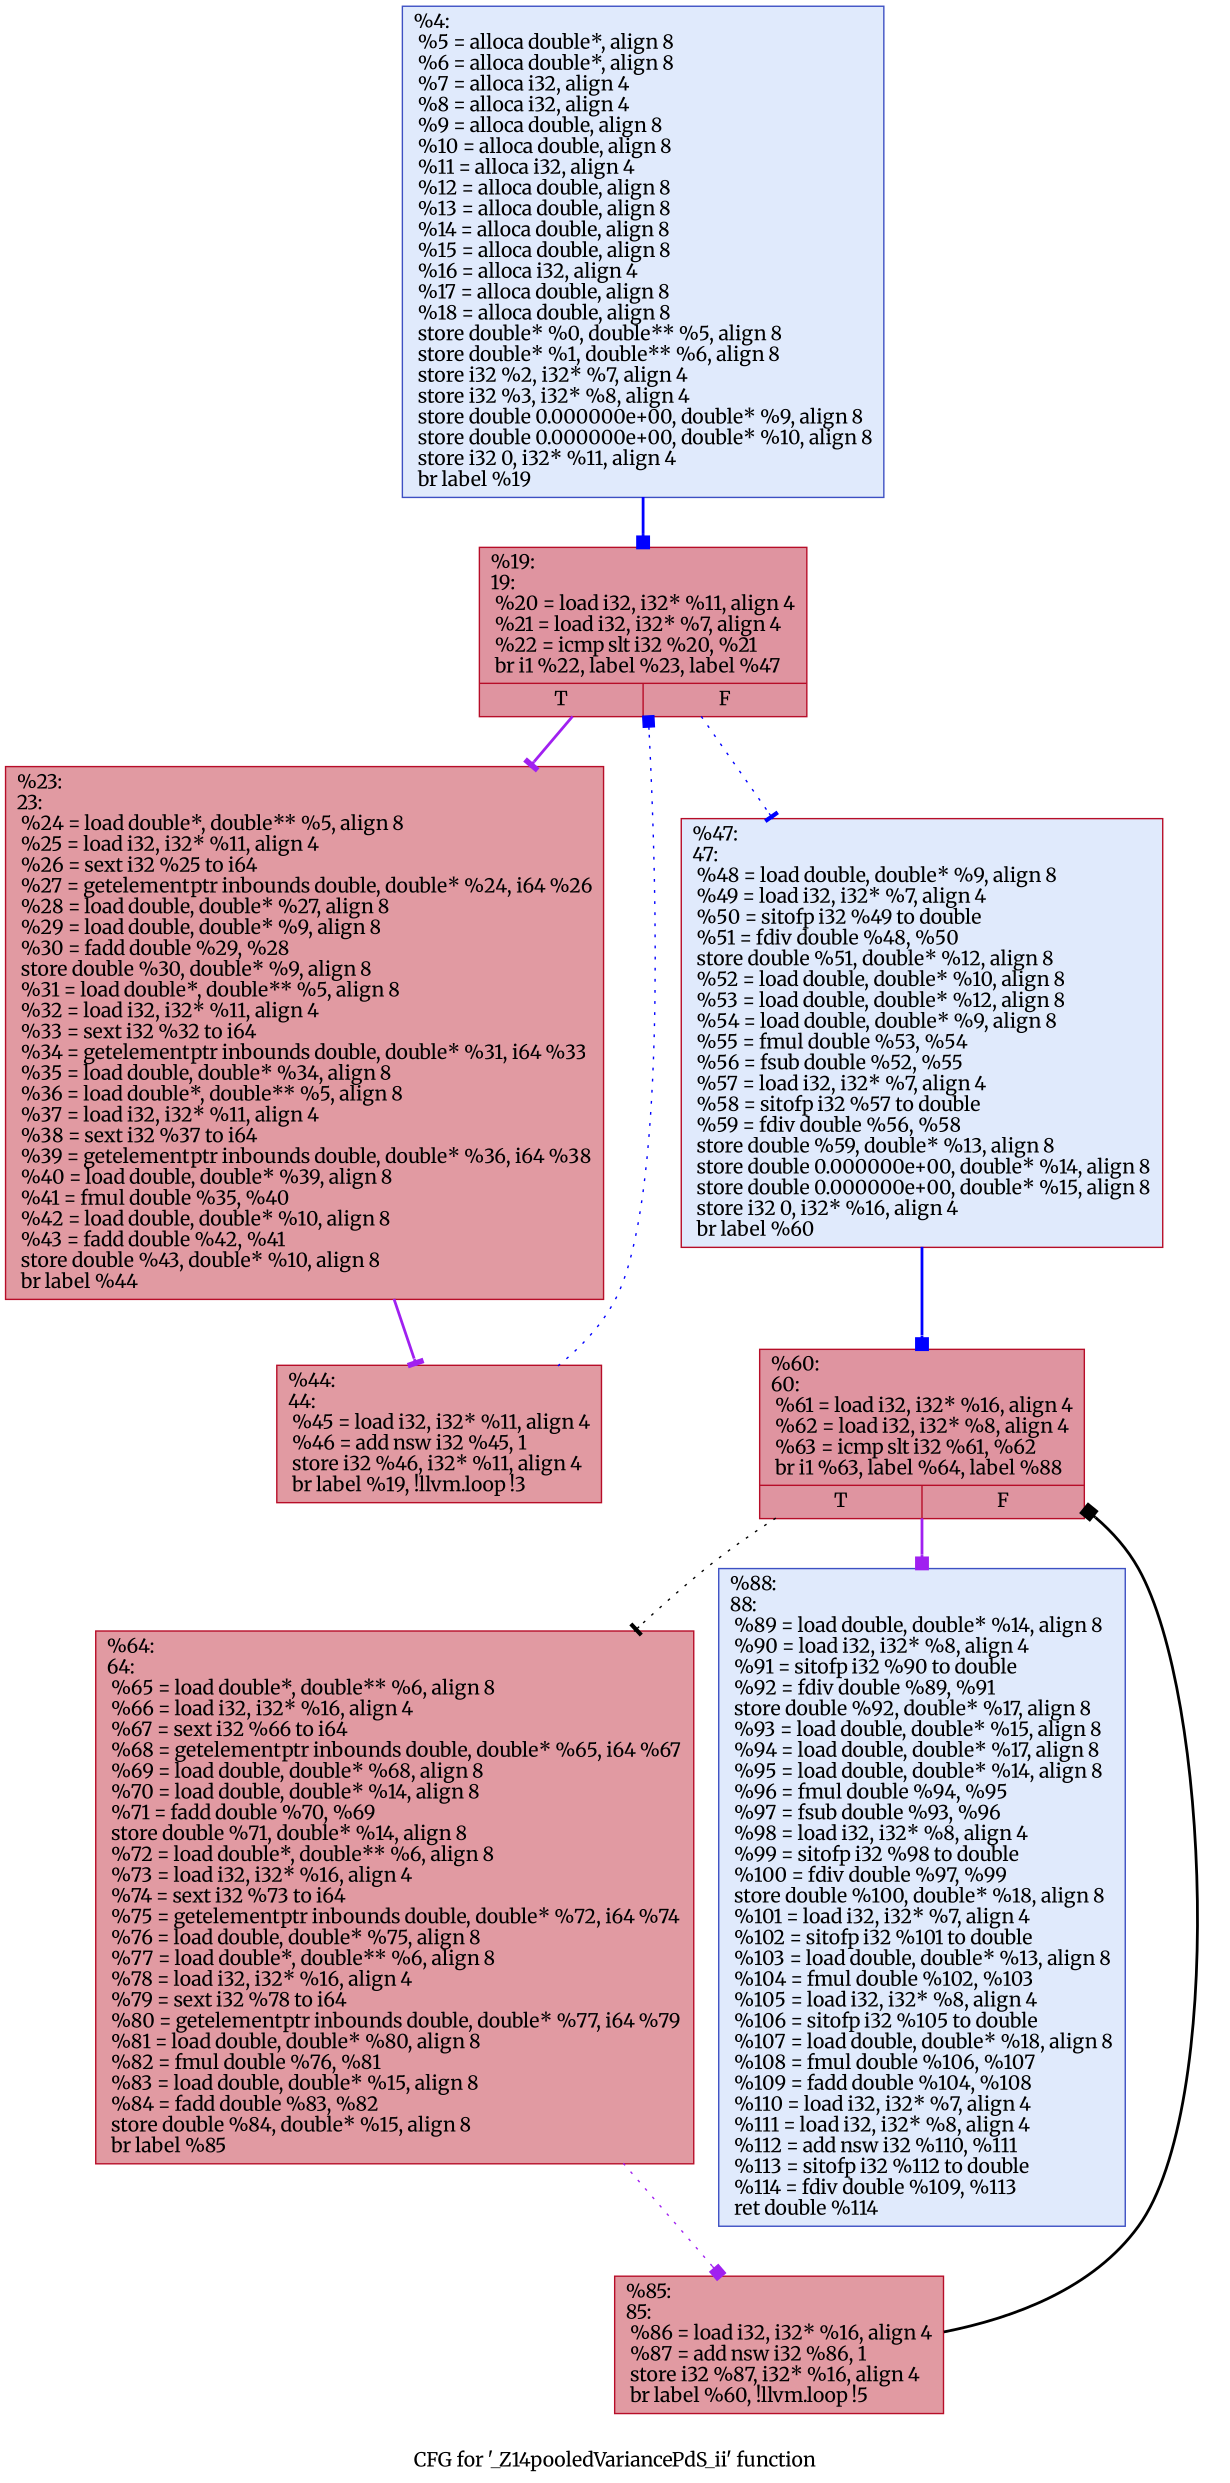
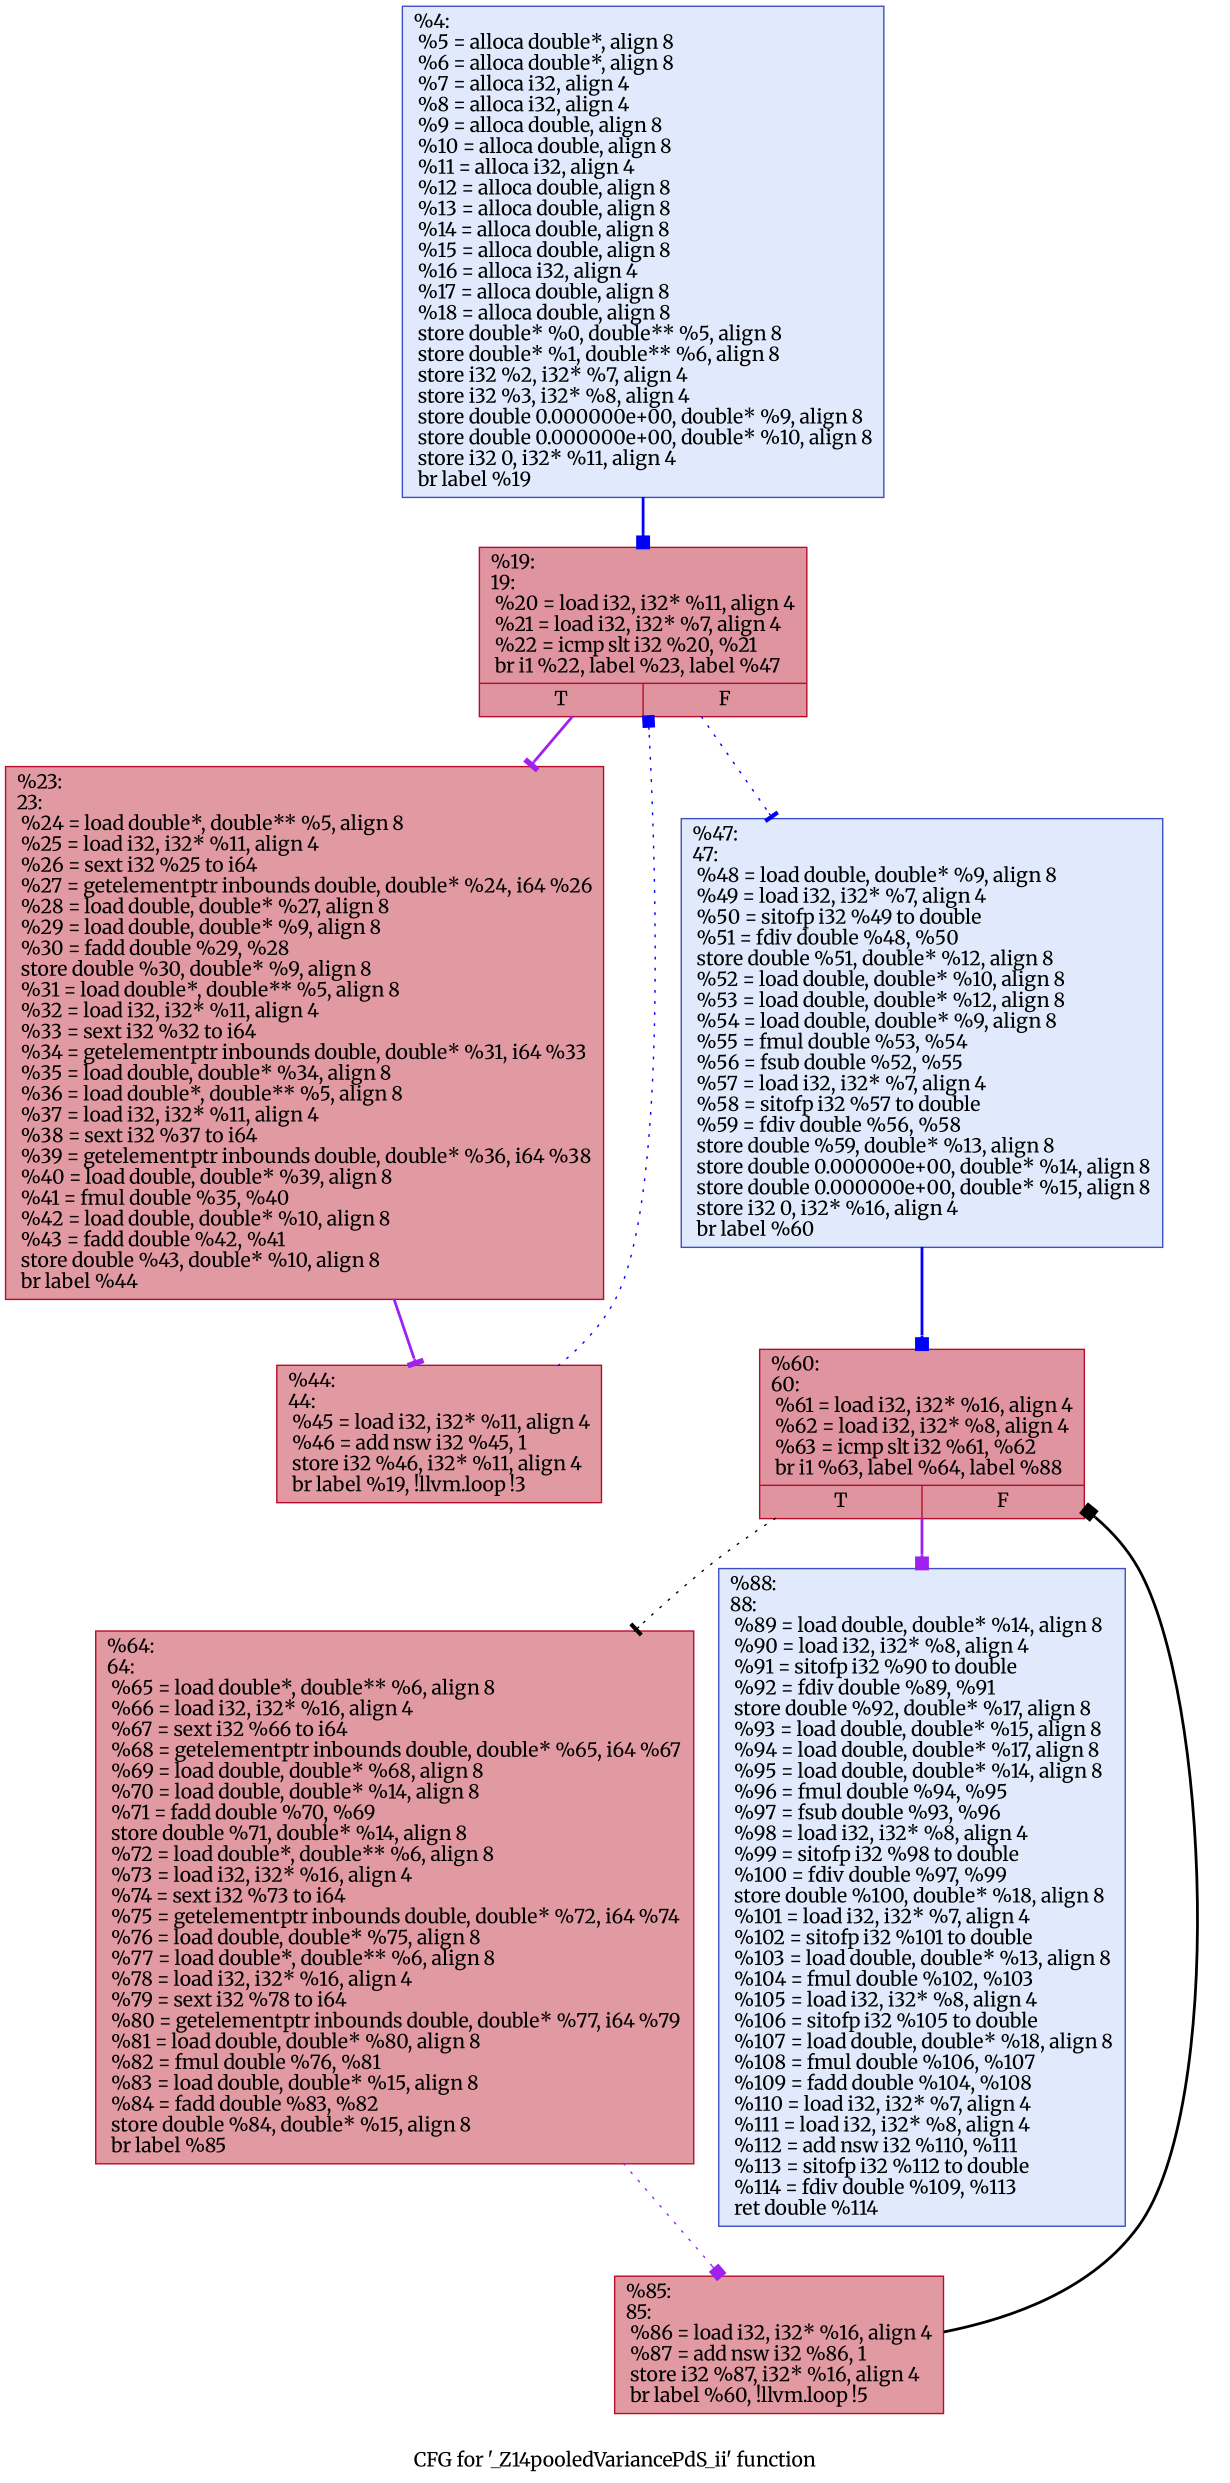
(922, 1033) -> (922, 1033)
